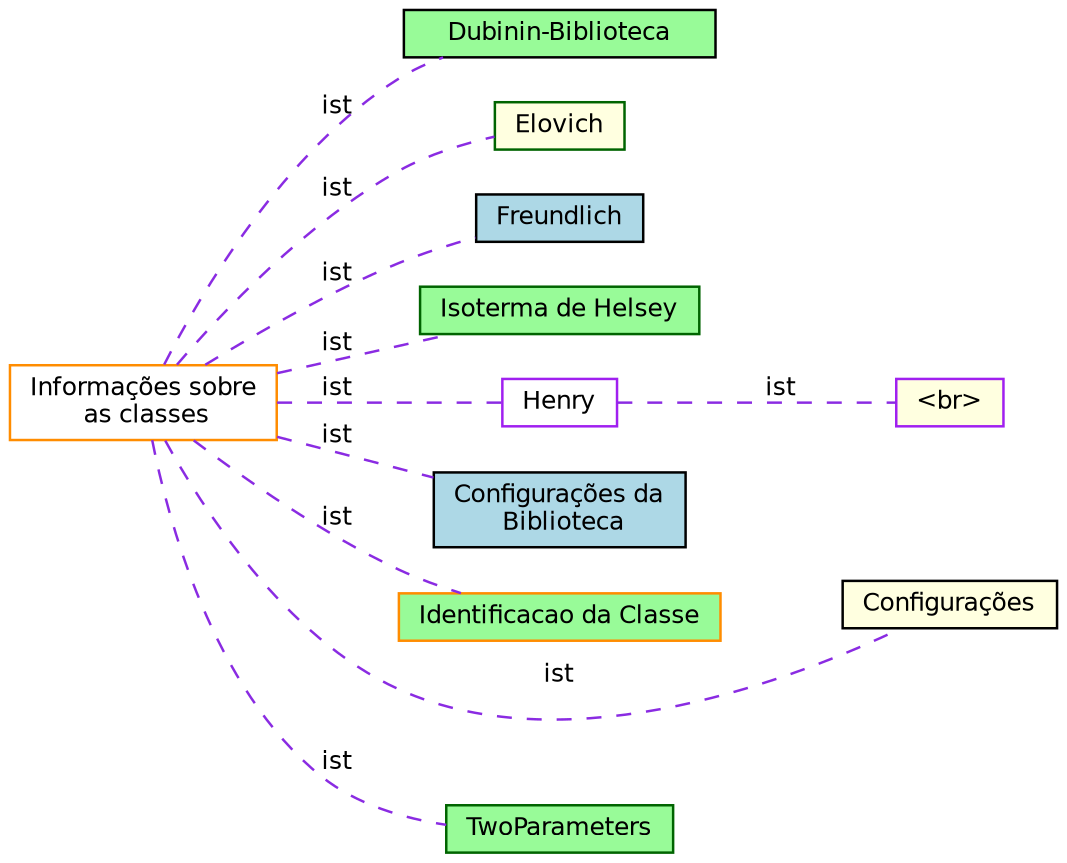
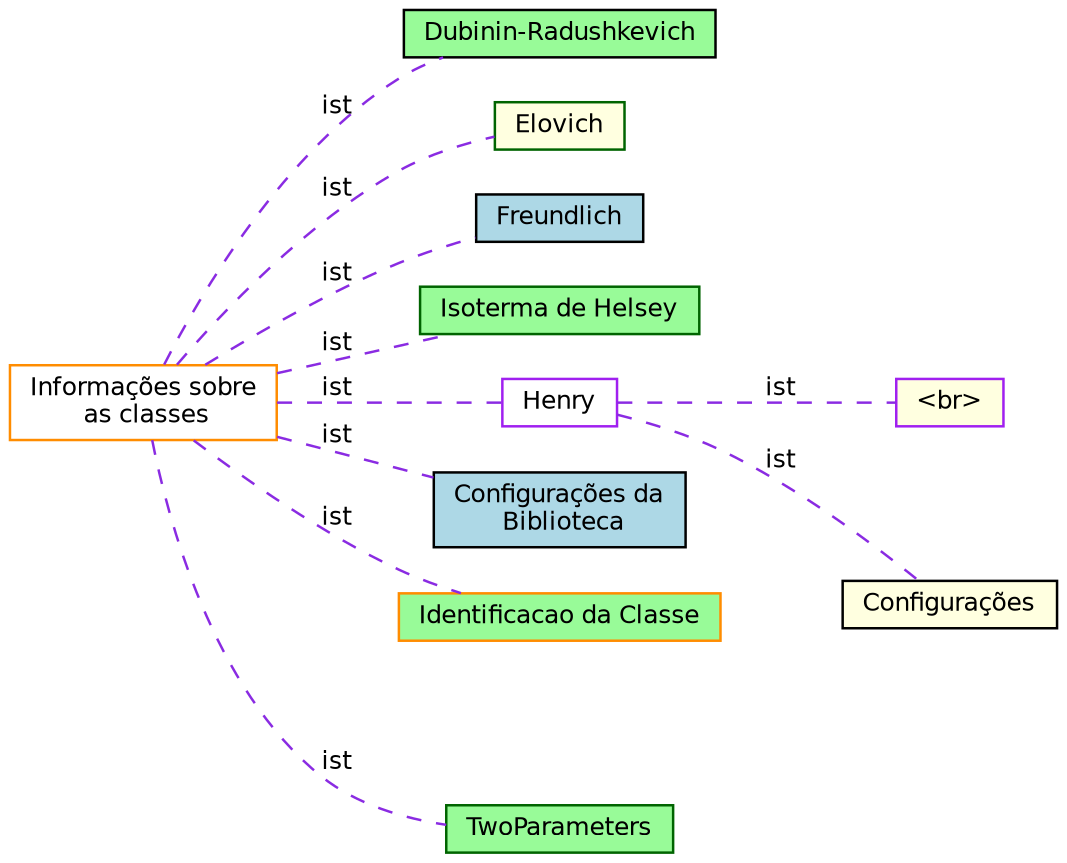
(560, 34) -> (560, 34)
(482, 713) -> (777, 480)
